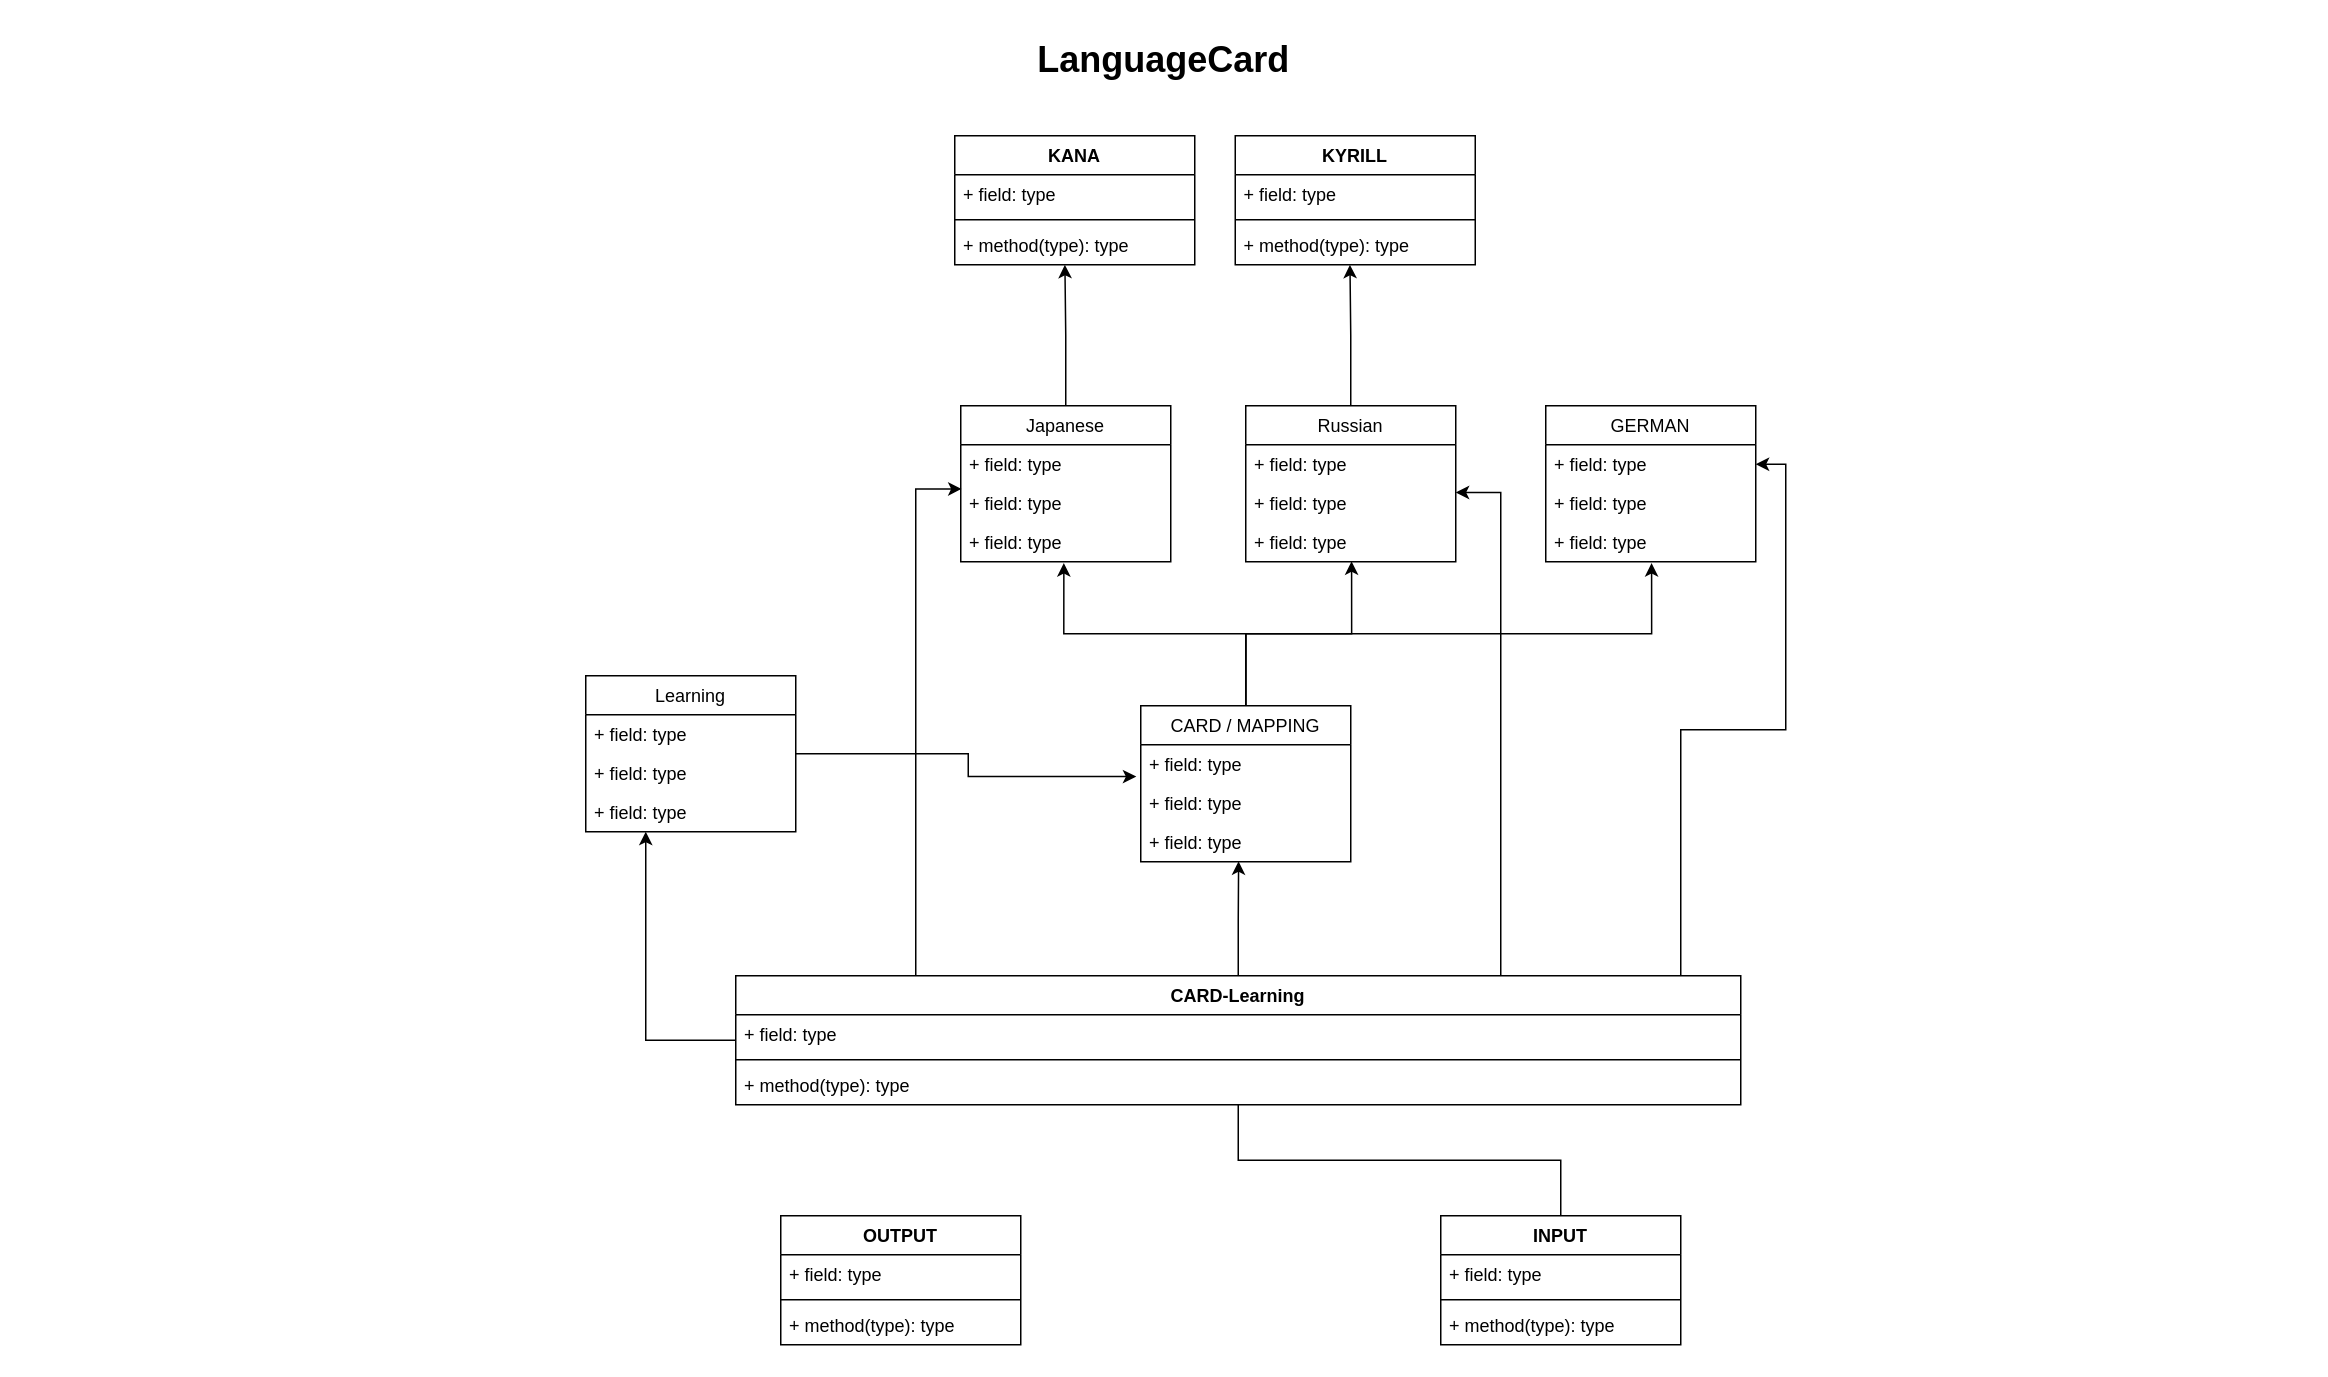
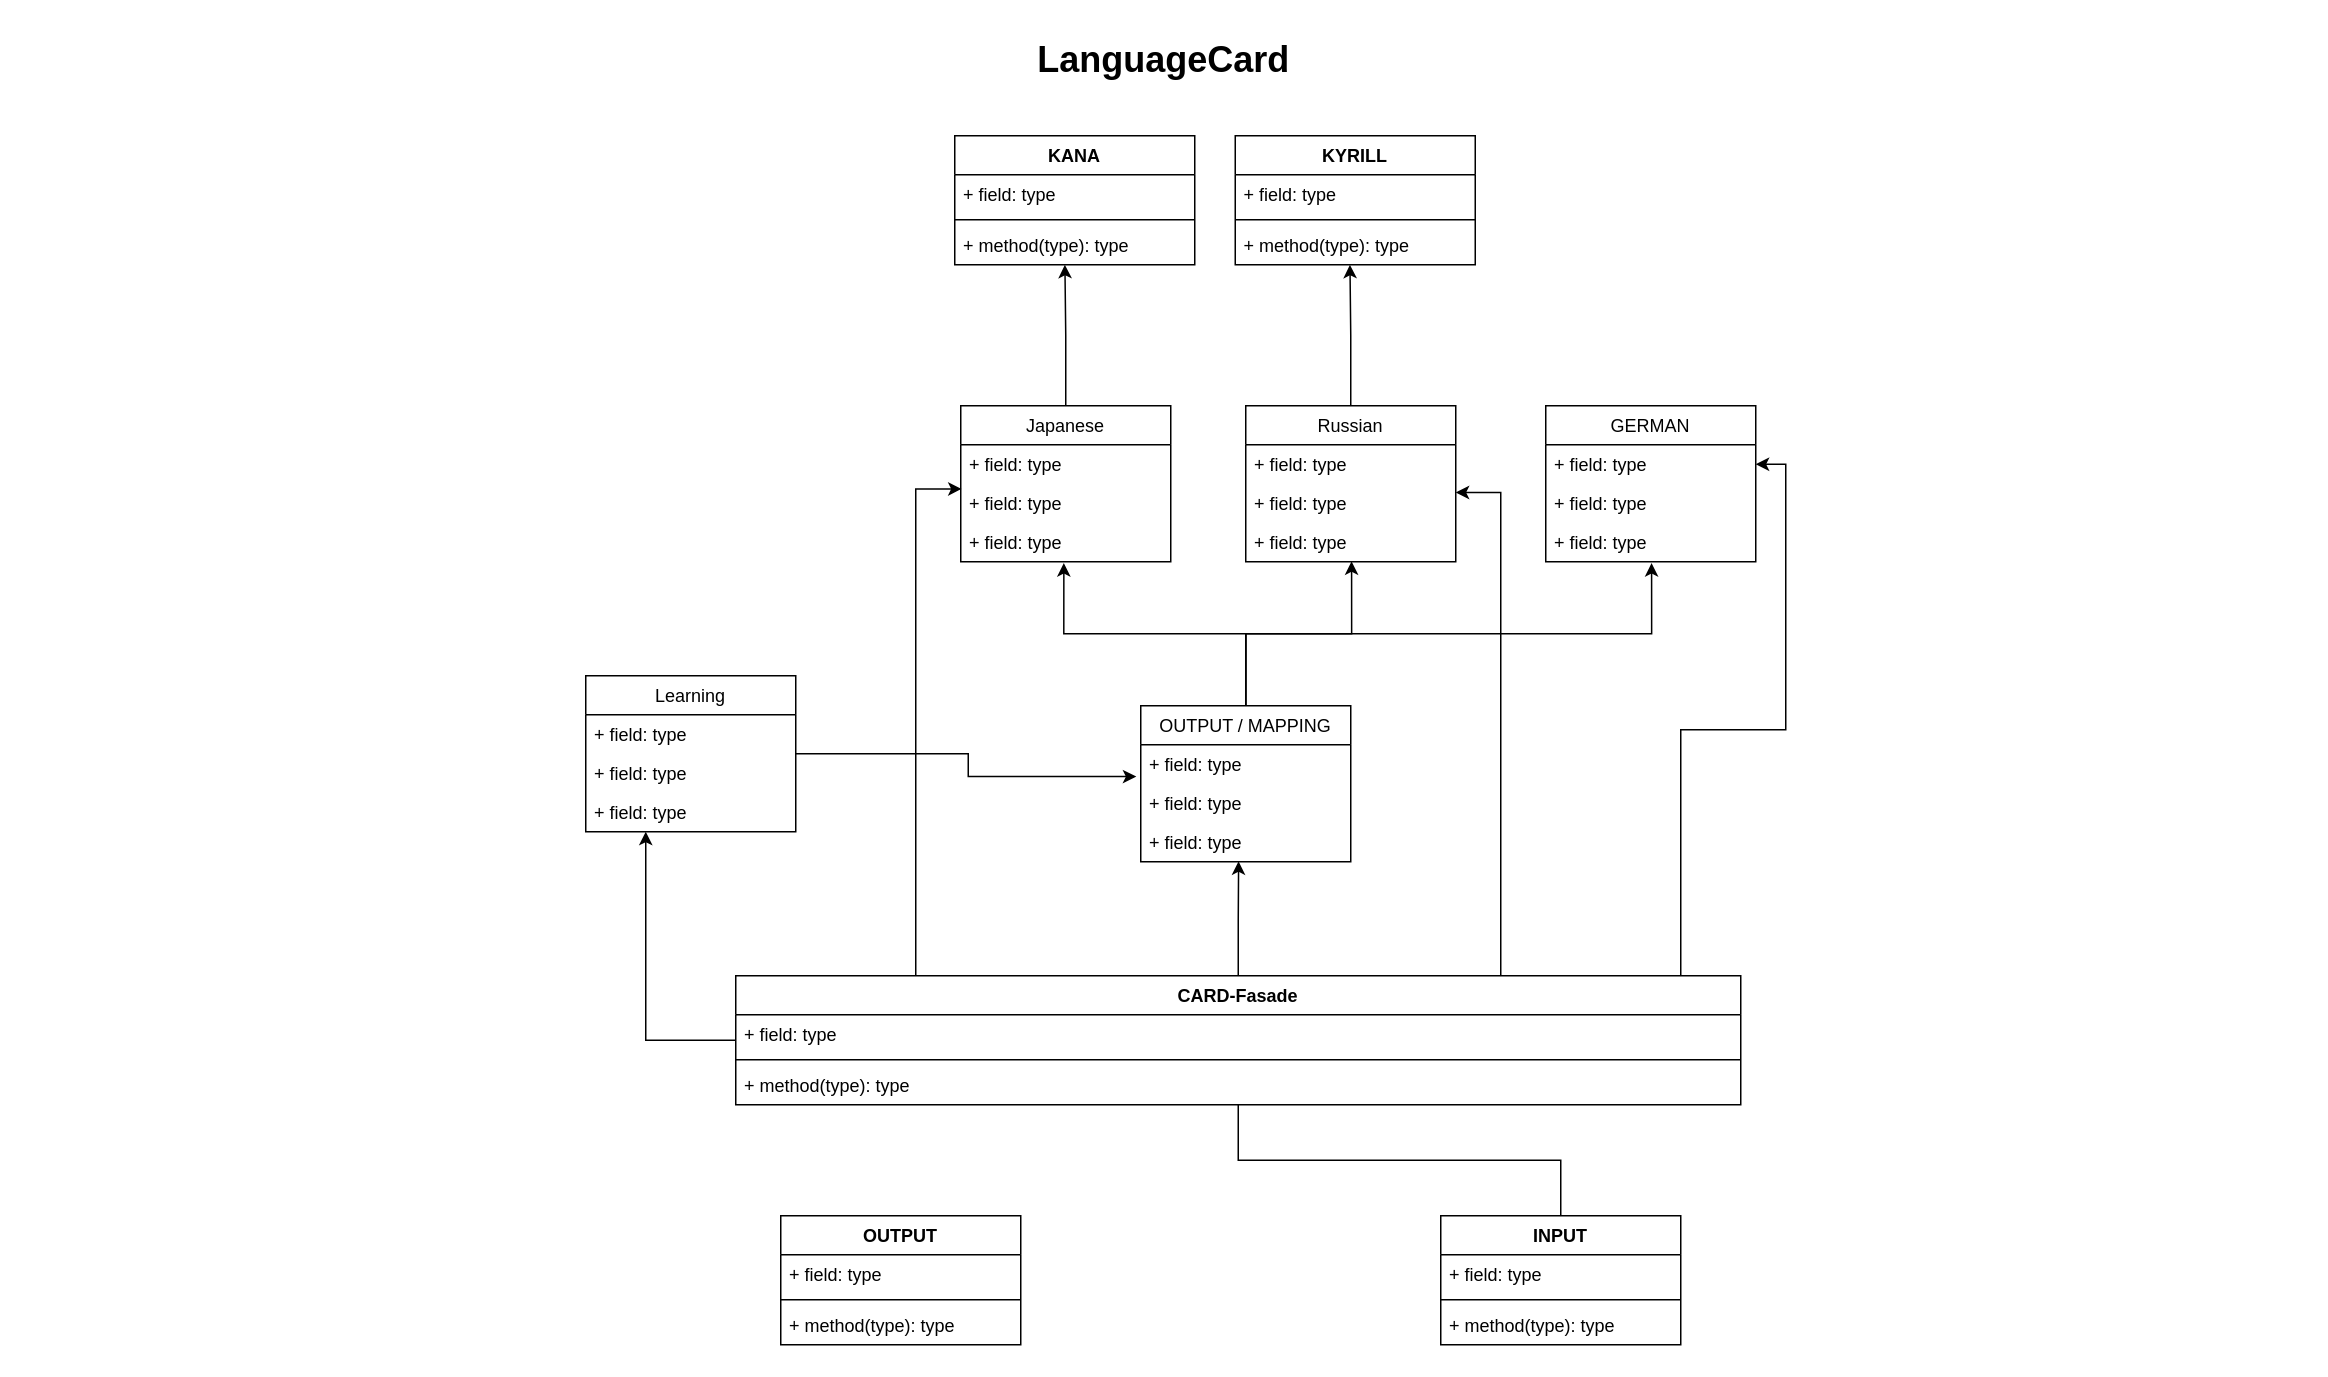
(1245, 726) -> (1245, 726)
(1238, 996) -> (1238, 996)
